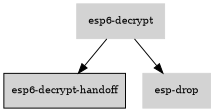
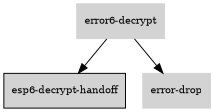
(121, 21) -> (121, 21)
(177, 91) -> (177, 91)
